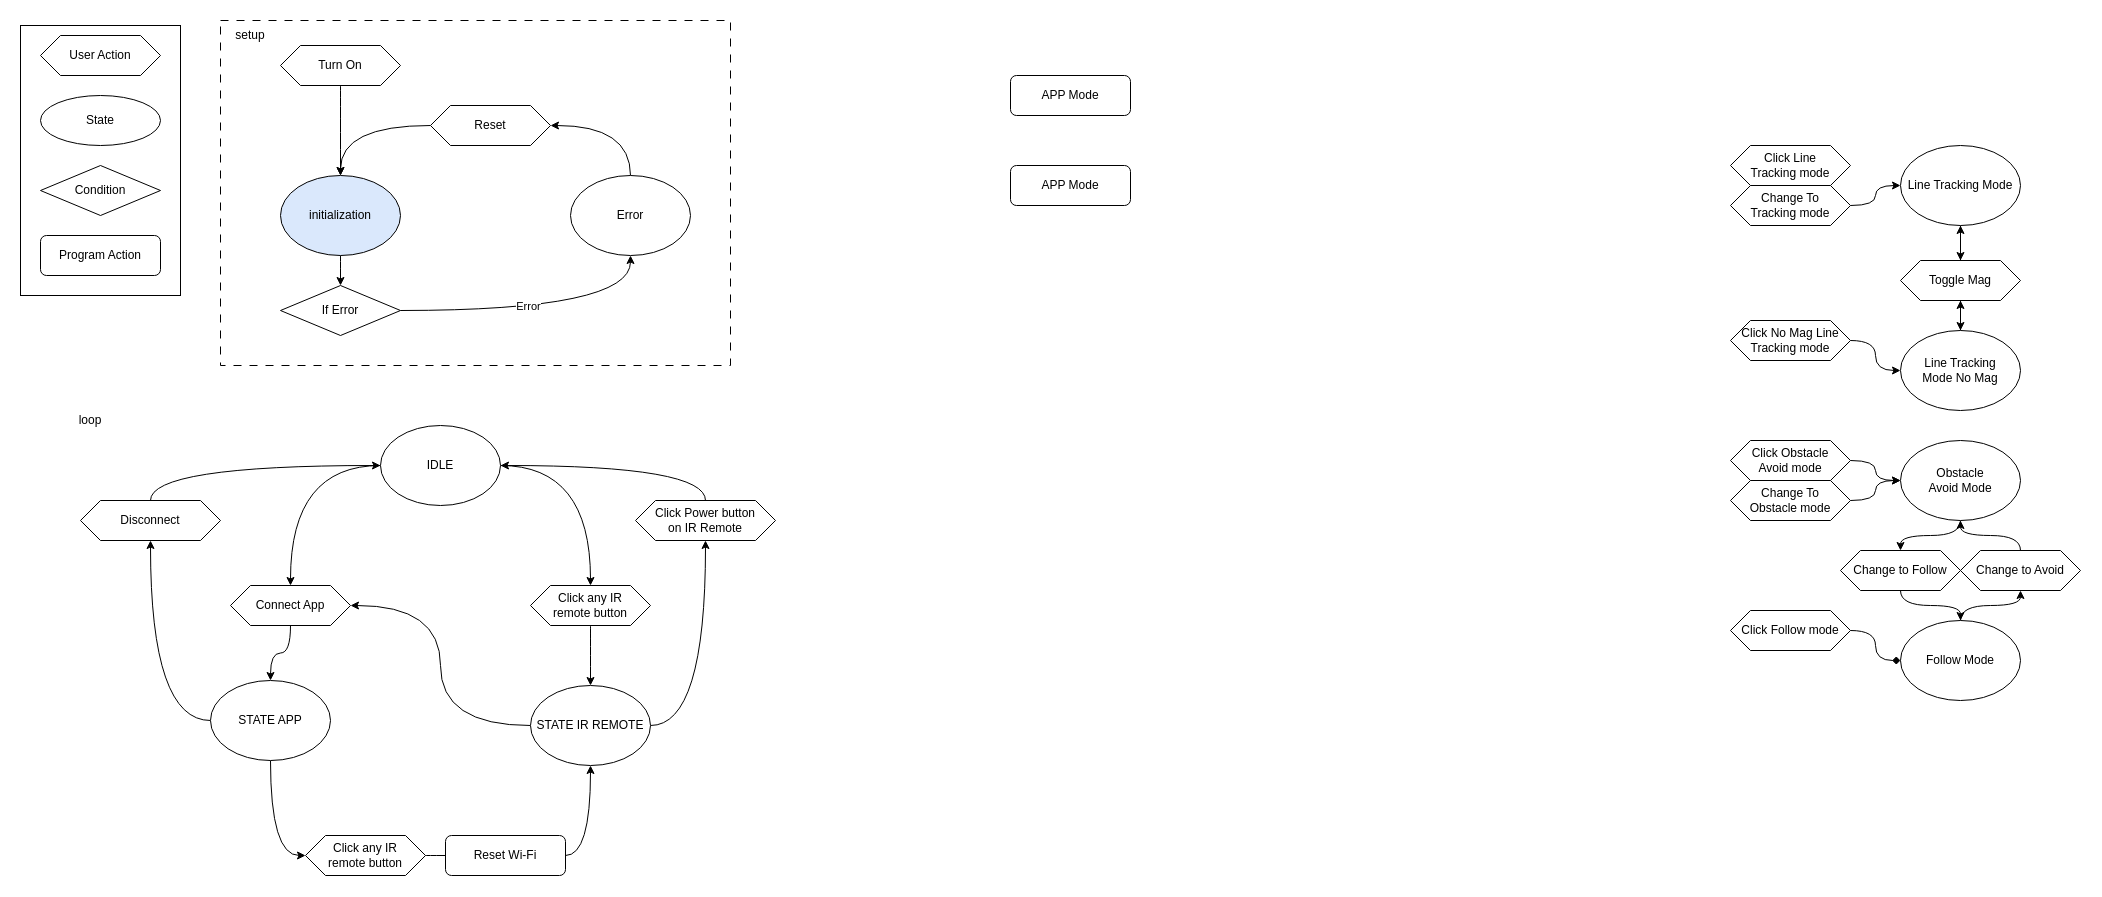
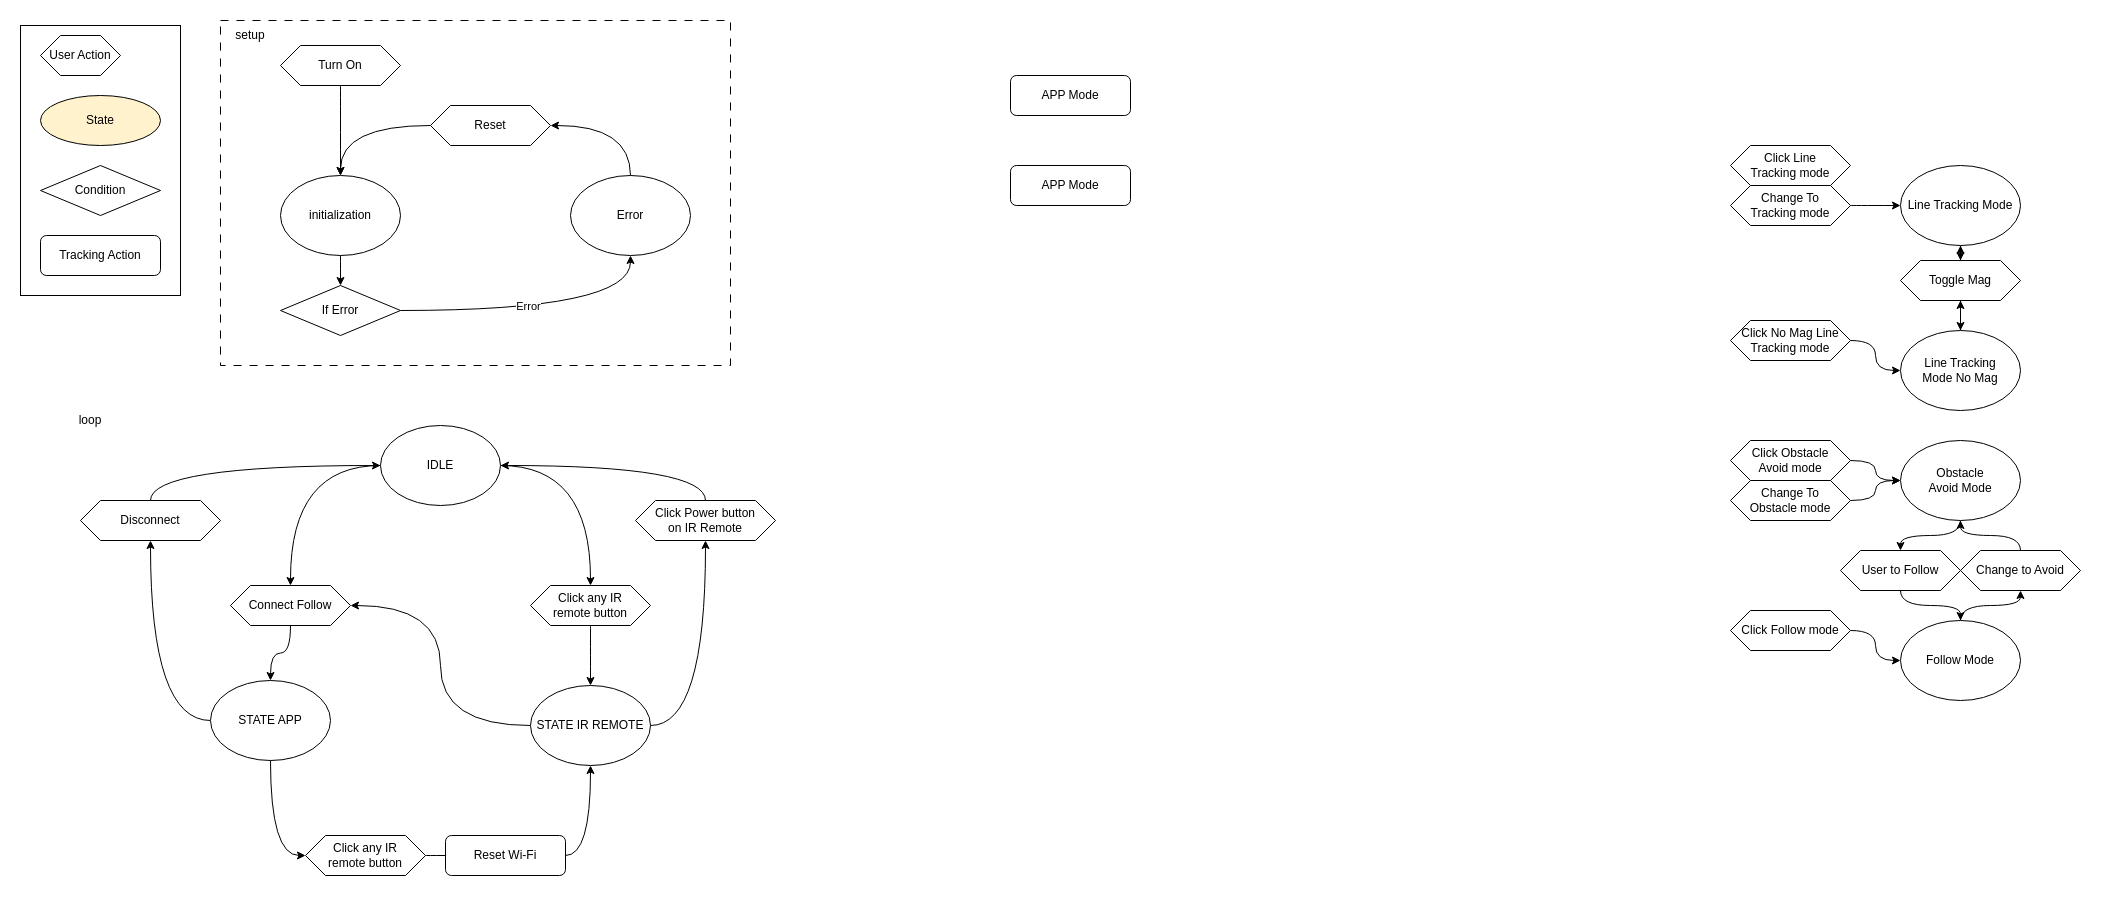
(101, 56) -> (81, 56)
(101, 121) -> (101, 121)
(1961, 186) -> (1961, 206)
(341, 216) -> (341, 216)
(101, 256) -> (101, 256)
(1901, 571) -> (1901, 571)
(291, 606) -> (291, 606)
(1892, 660) -> (1892, 660)
